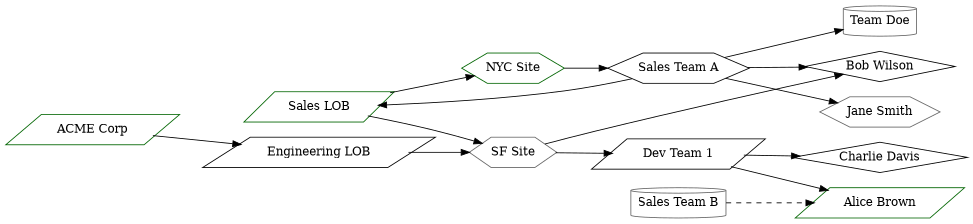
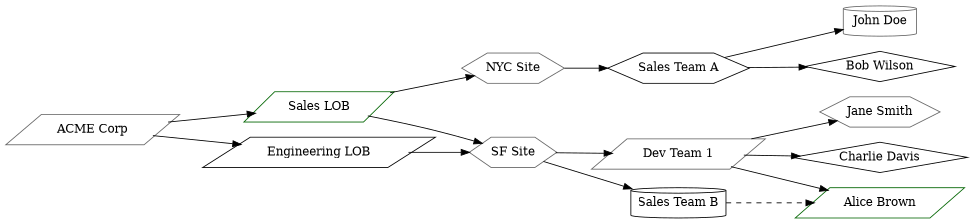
(880, 21) -> (880, 21)
(513, 68) -> (513, 68)
(788, 92) -> (790, 131)
(510, 97) -> (208, 118)
(690, 109) -> (584, 174)
(93, 130) -> (93, 130)
(678, 154) -> (678, 154)
(678, 203) -> (678, 203)
